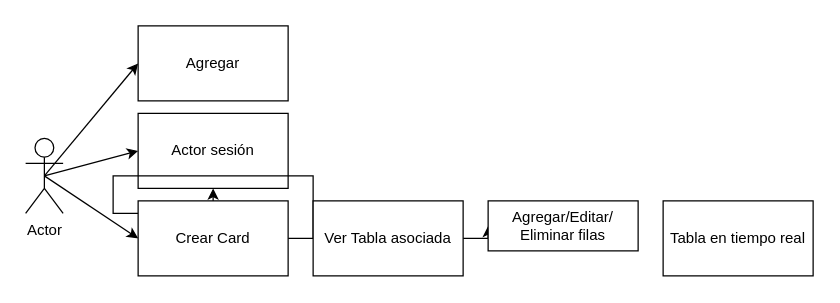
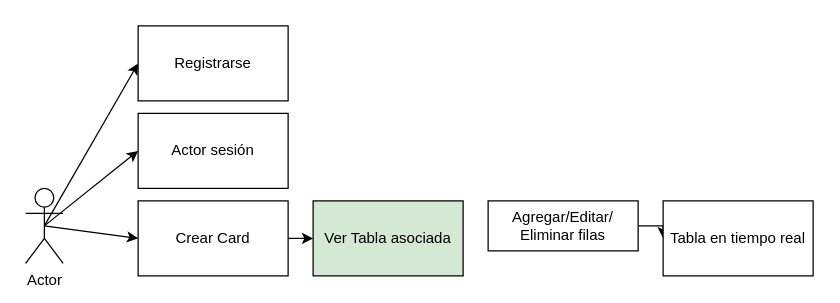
(213, 63) -> (213, 63)
(44, 176) -> (44, 226)
(195, 176) -> (303, 238)
none -> (652, 226)
(388, 238) -> (388, 238)
(477, 238) -> none
